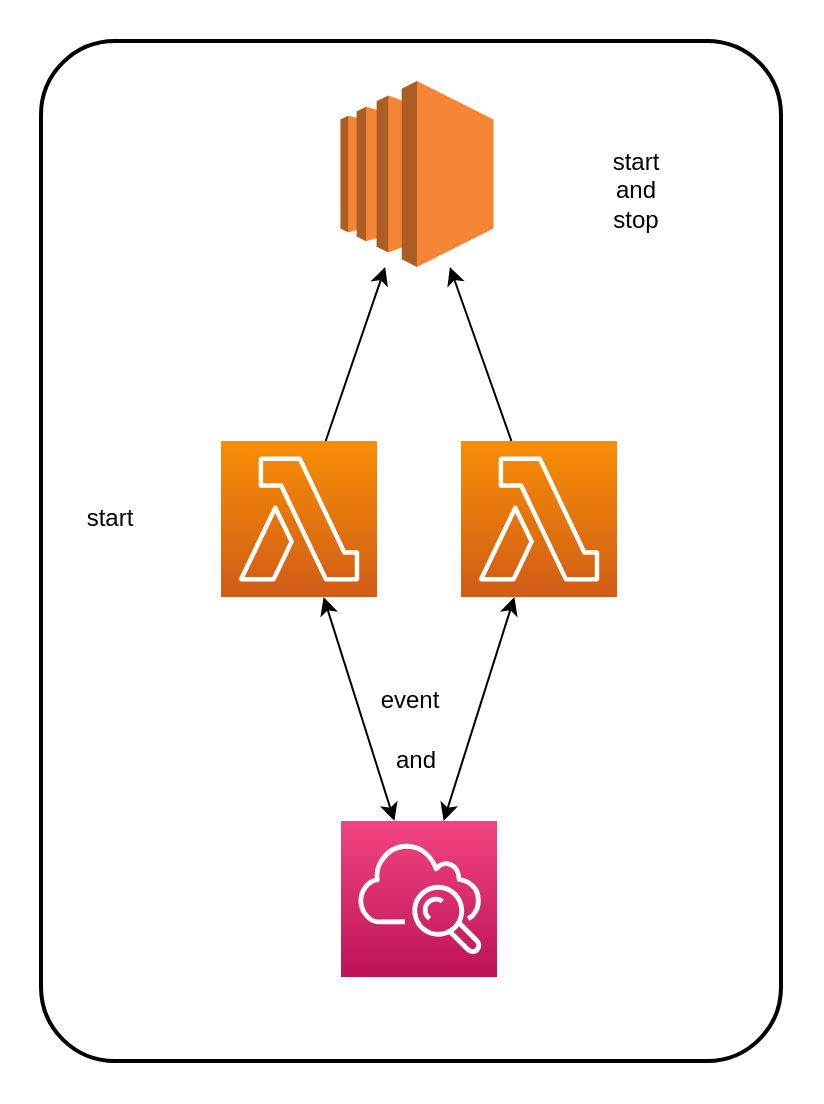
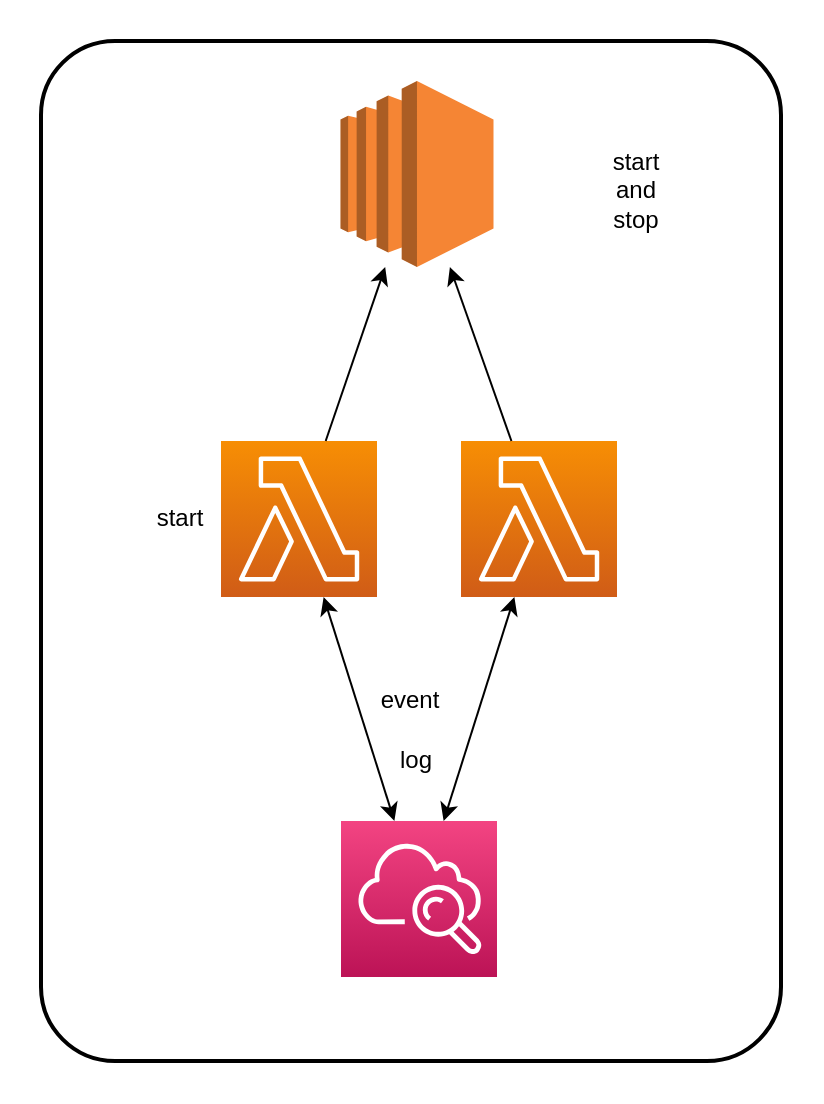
(111, 519) -> (181, 519)
(417, 761) -> (417, 761)
